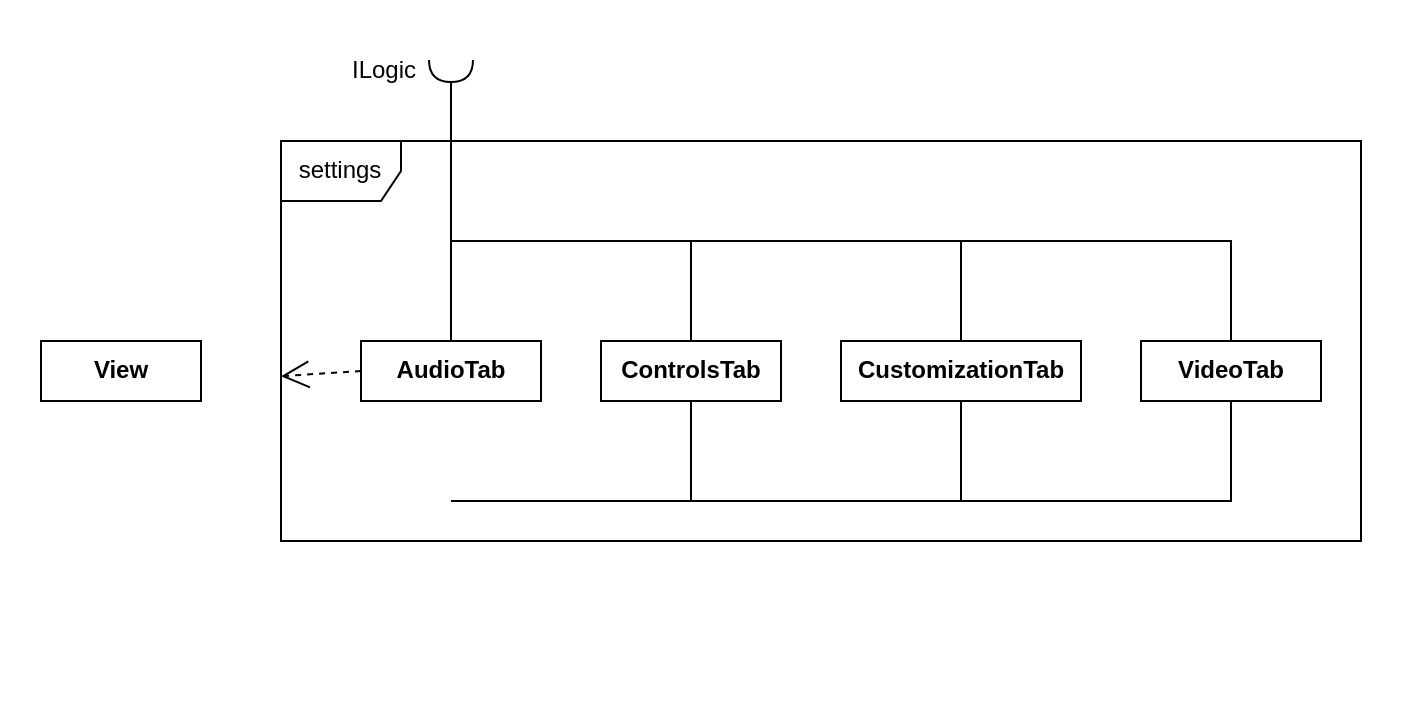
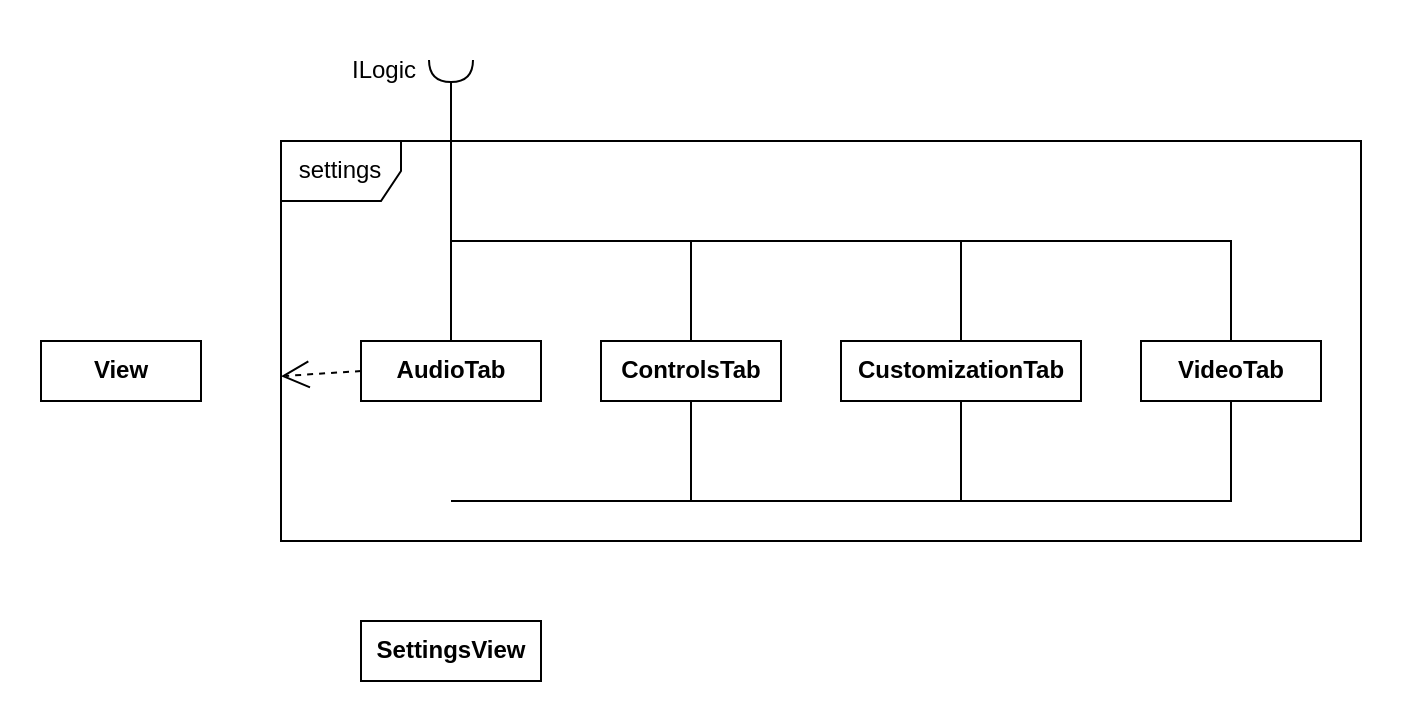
none -> (451, 651)
